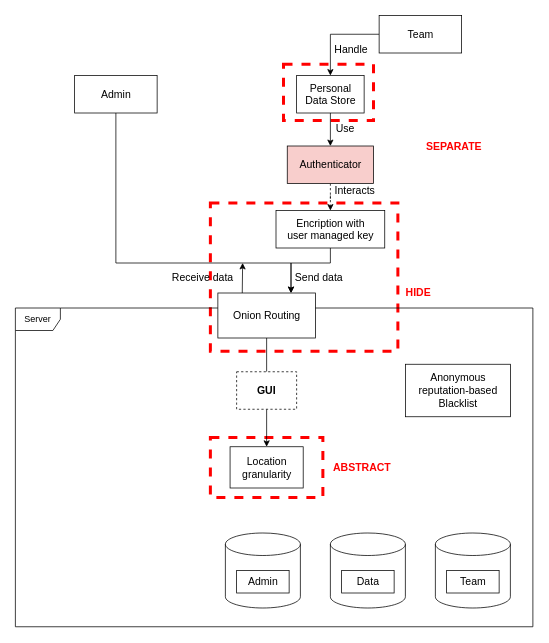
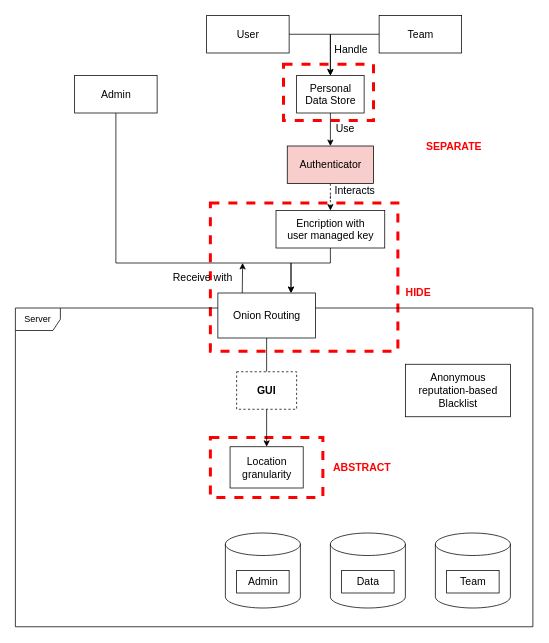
none -> (248, 34)
none -> (308, 34)
(203, 278) -> (203, 278)
(319, 278) -> none
